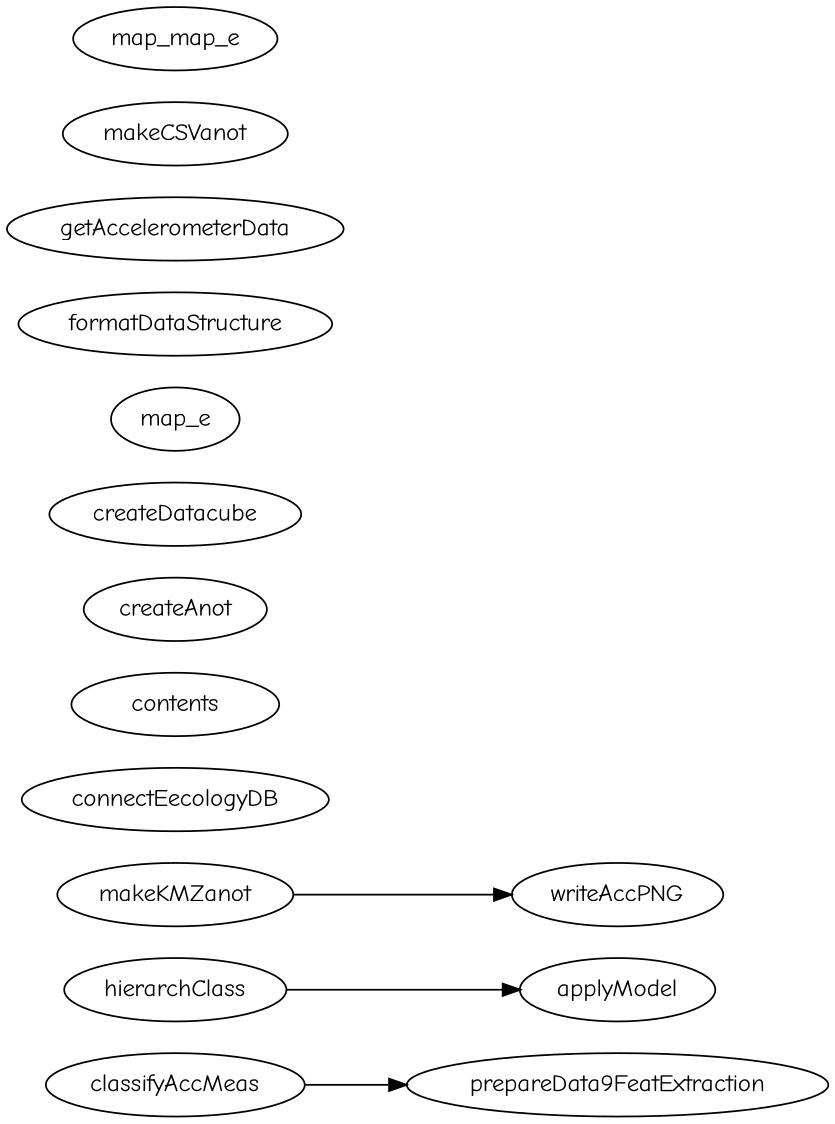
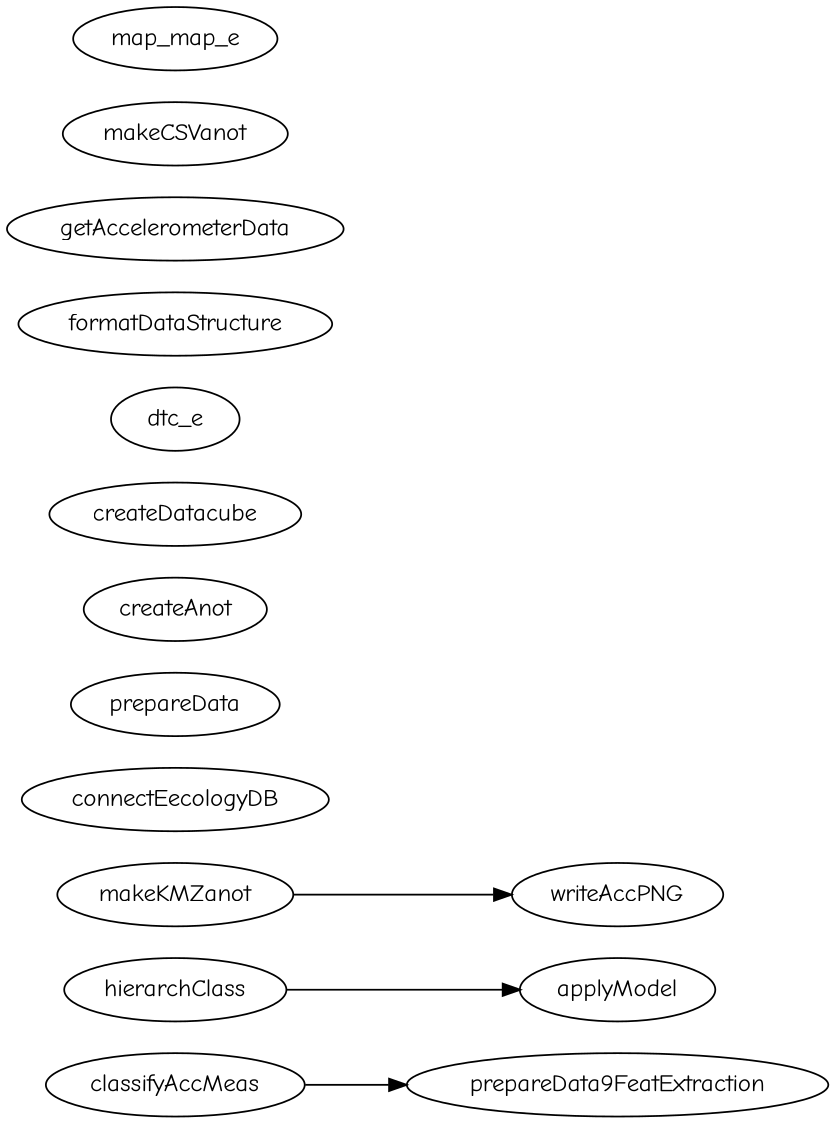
(175, 419) -> (175, 419)
(175, 704) -> (175, 704)
